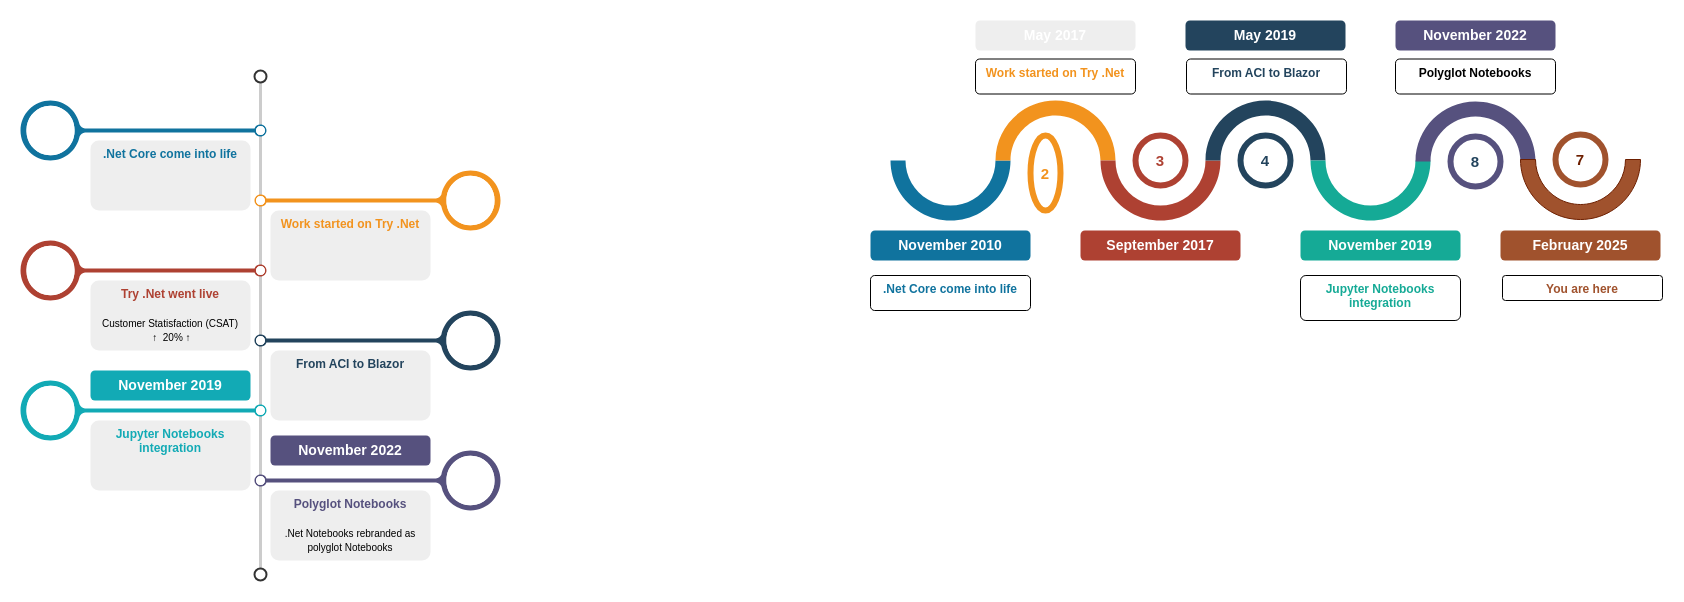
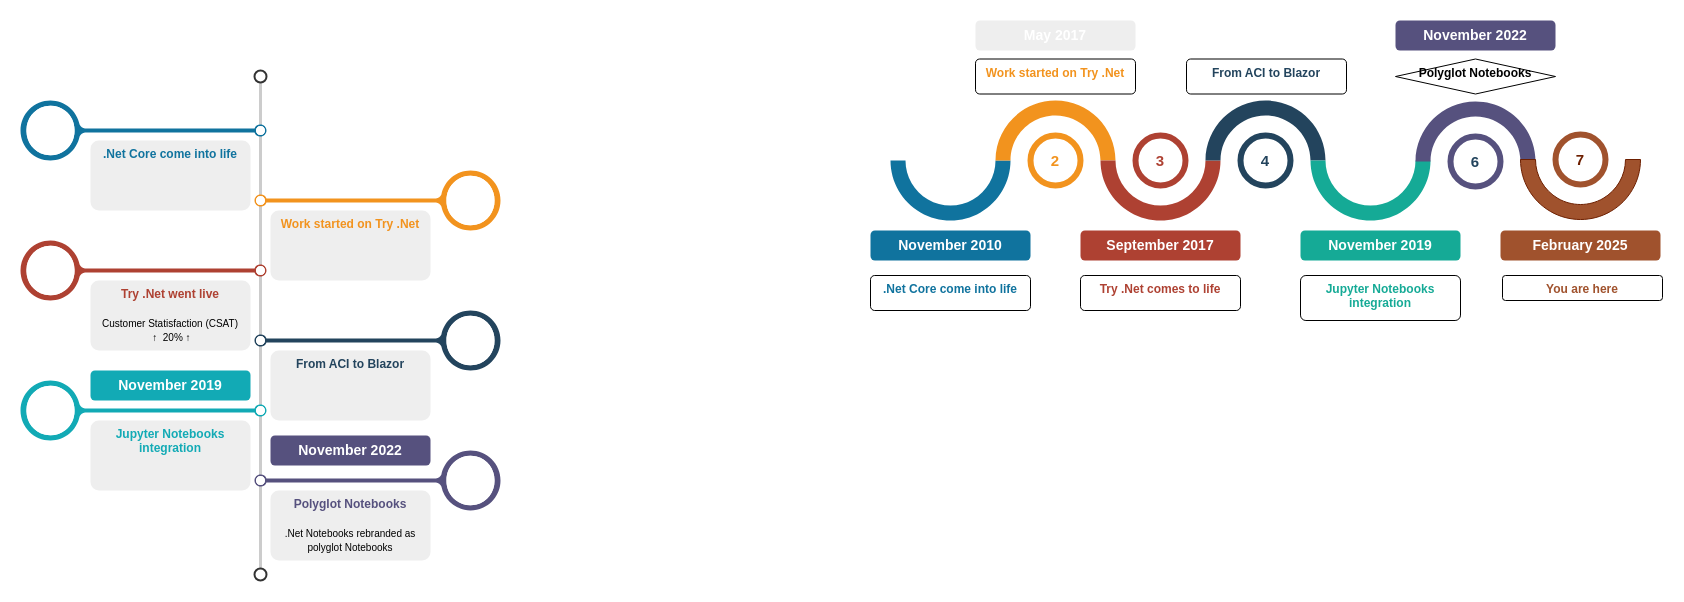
(1266, 36) -> none
(1476, 77) -> (1476, 77)
(1476, 162) -> (1476, 162)
(1046, 173) -> (1056, 161)
none -> (1161, 293)
